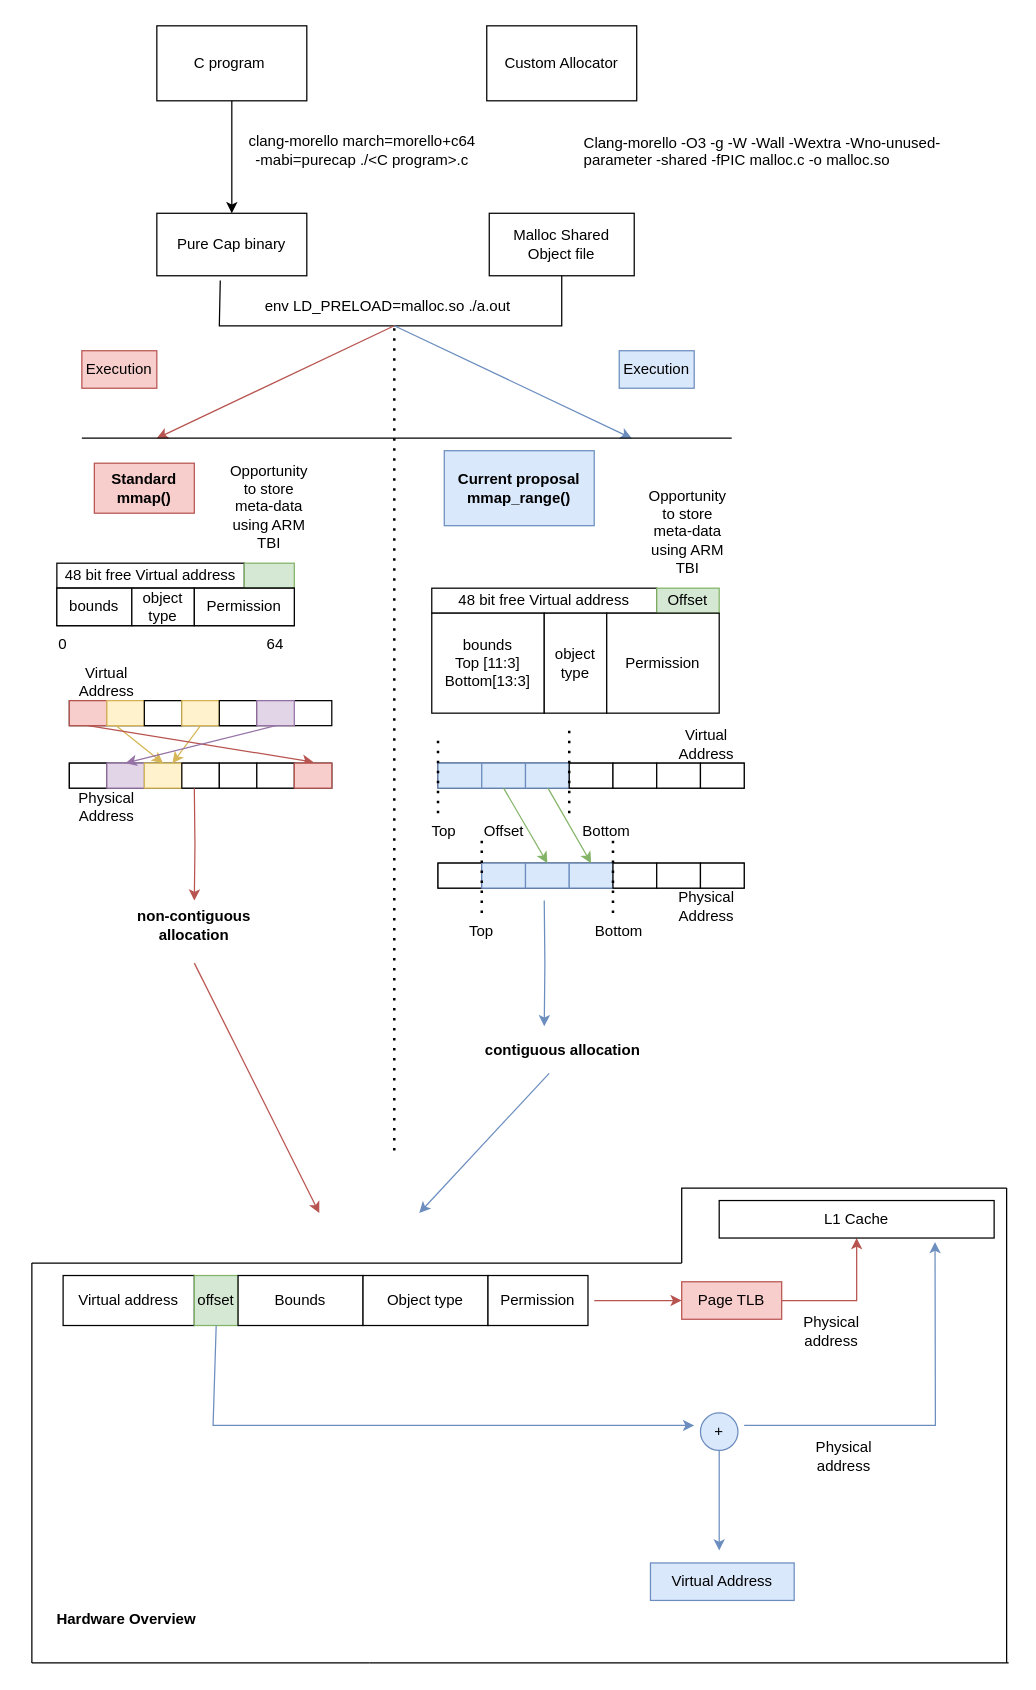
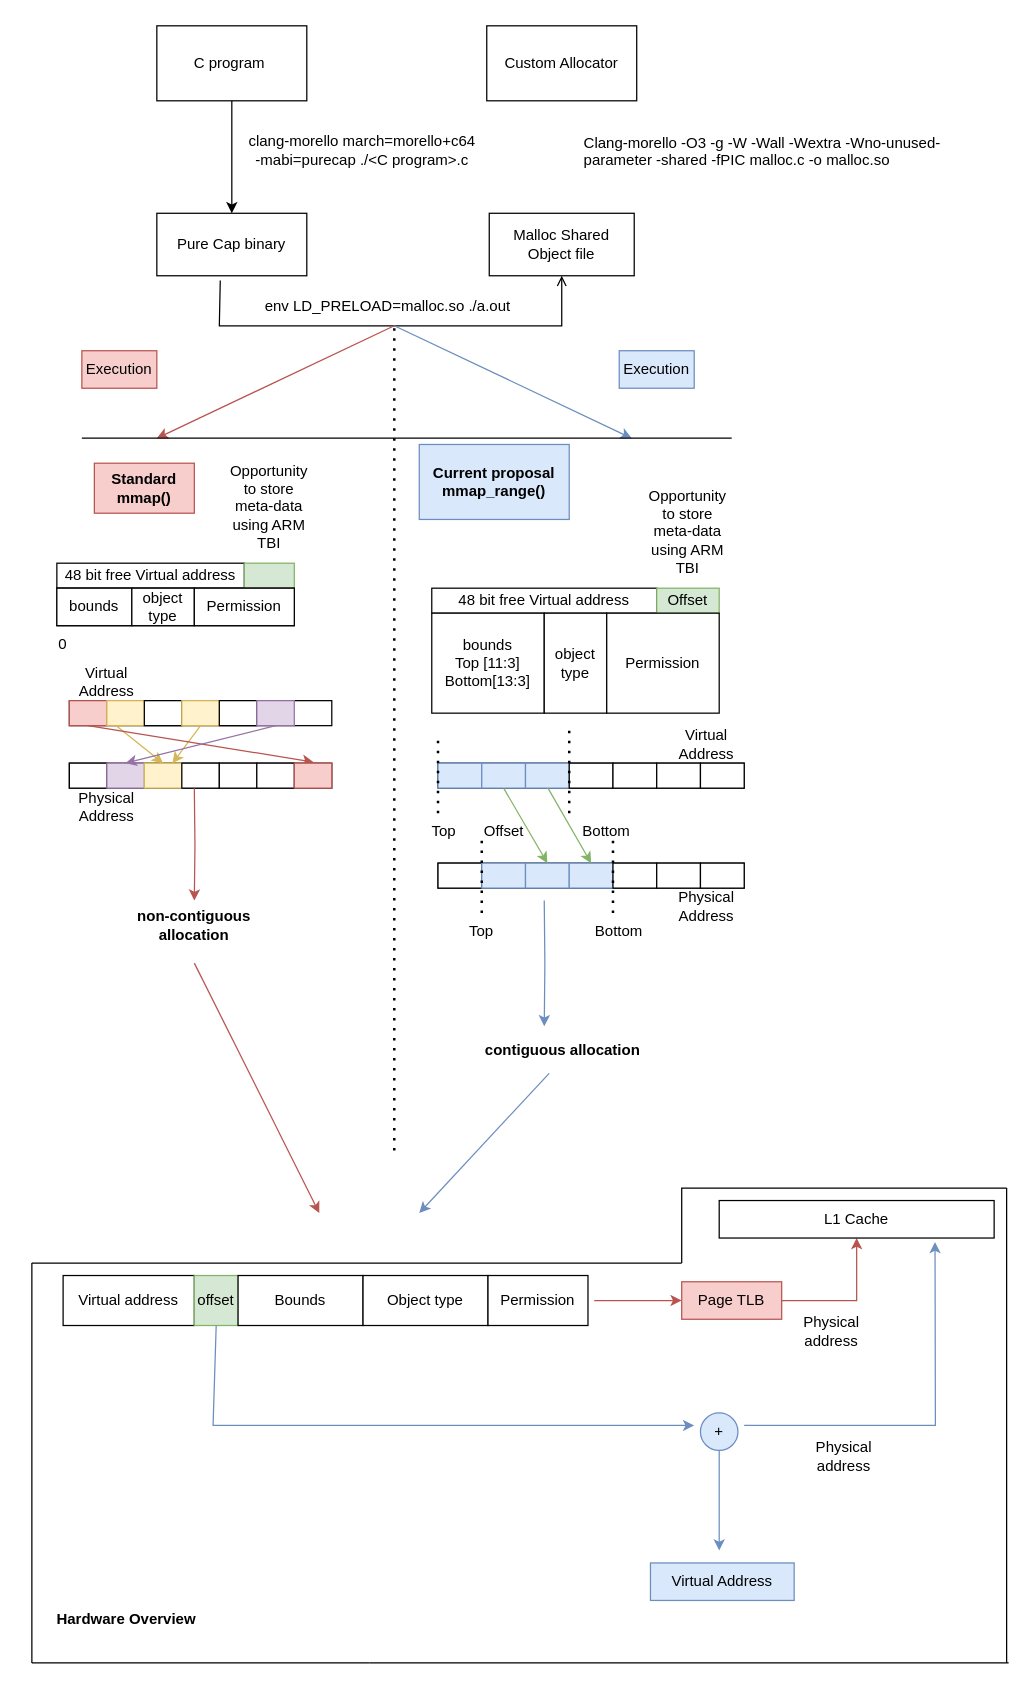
(562, 281) -> (562, 282)
(519, 488) -> (494, 482)
(276, 644) -> none
